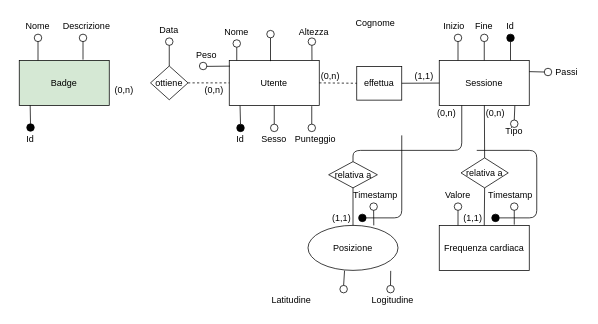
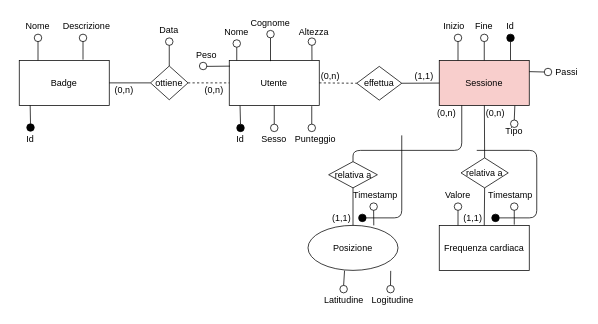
(375, 23) -> (270, 23)
(64, 83) -> (64, 83)
none -> (129, 83)
(379, 83) -> (379, 83)
(484, 83) -> (484, 83)
(291, 300) -> (344, 300)
